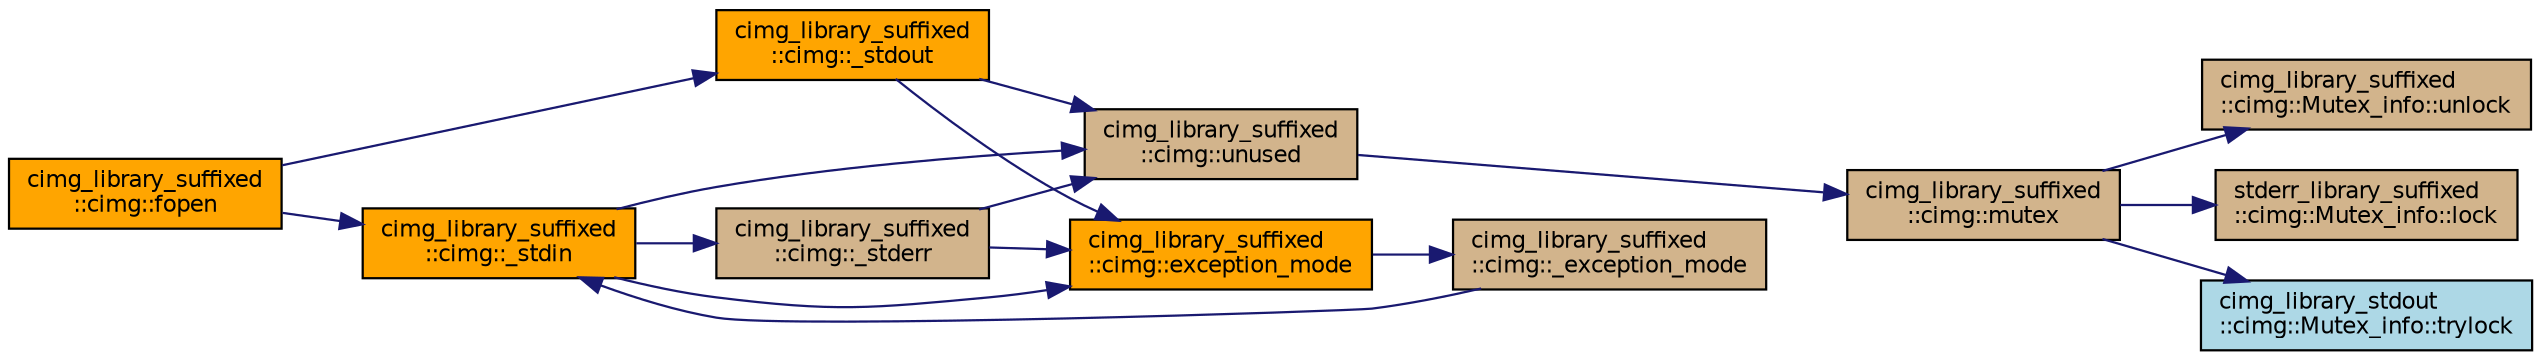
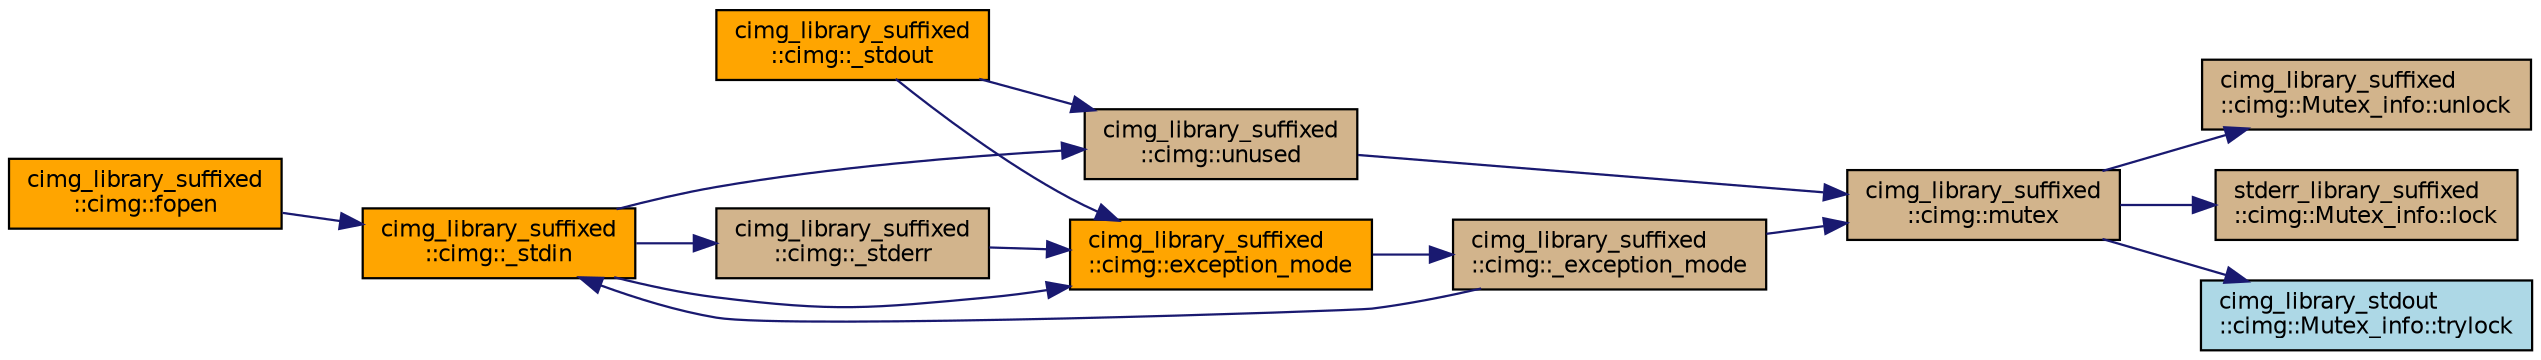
(488, 122) -> none
(1026, 197) -> none
none -> (1795, 230)
